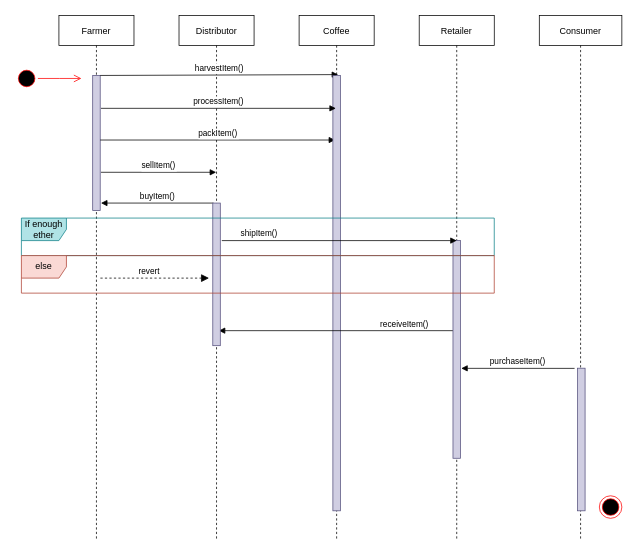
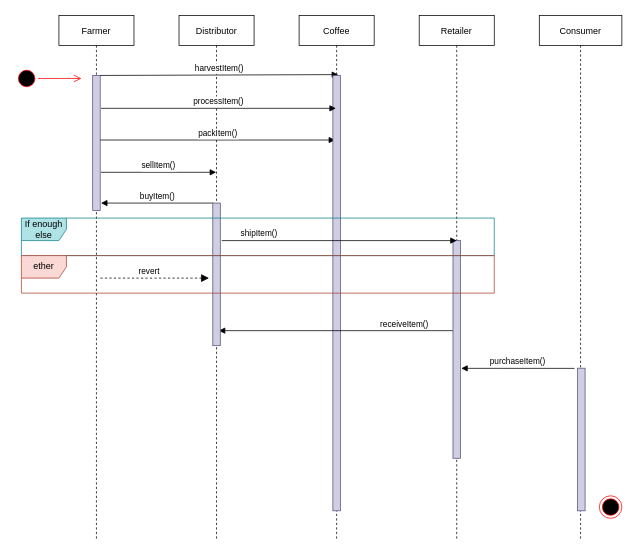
(44, 229) -> (44, 229)
(44, 267) -> (44, 267)
